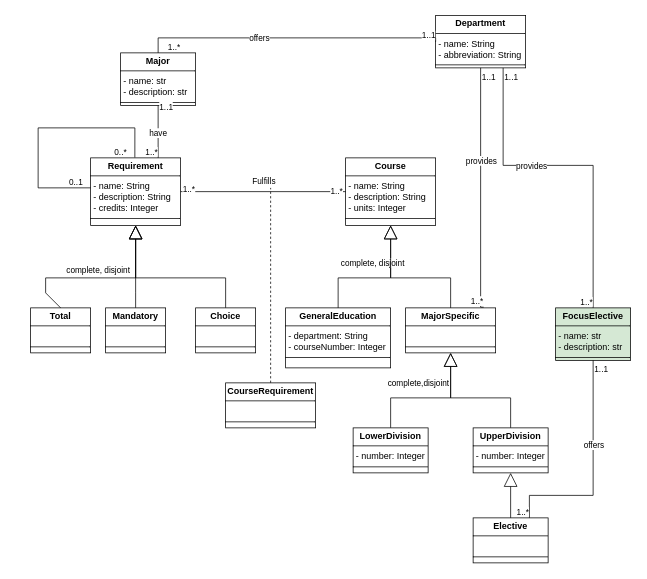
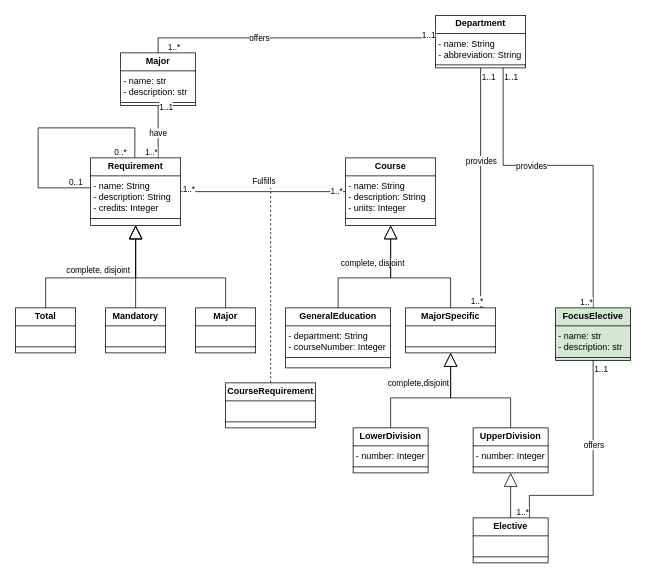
(209, 313) -> (208, 313)
(60, 330) -> (45, 330)
